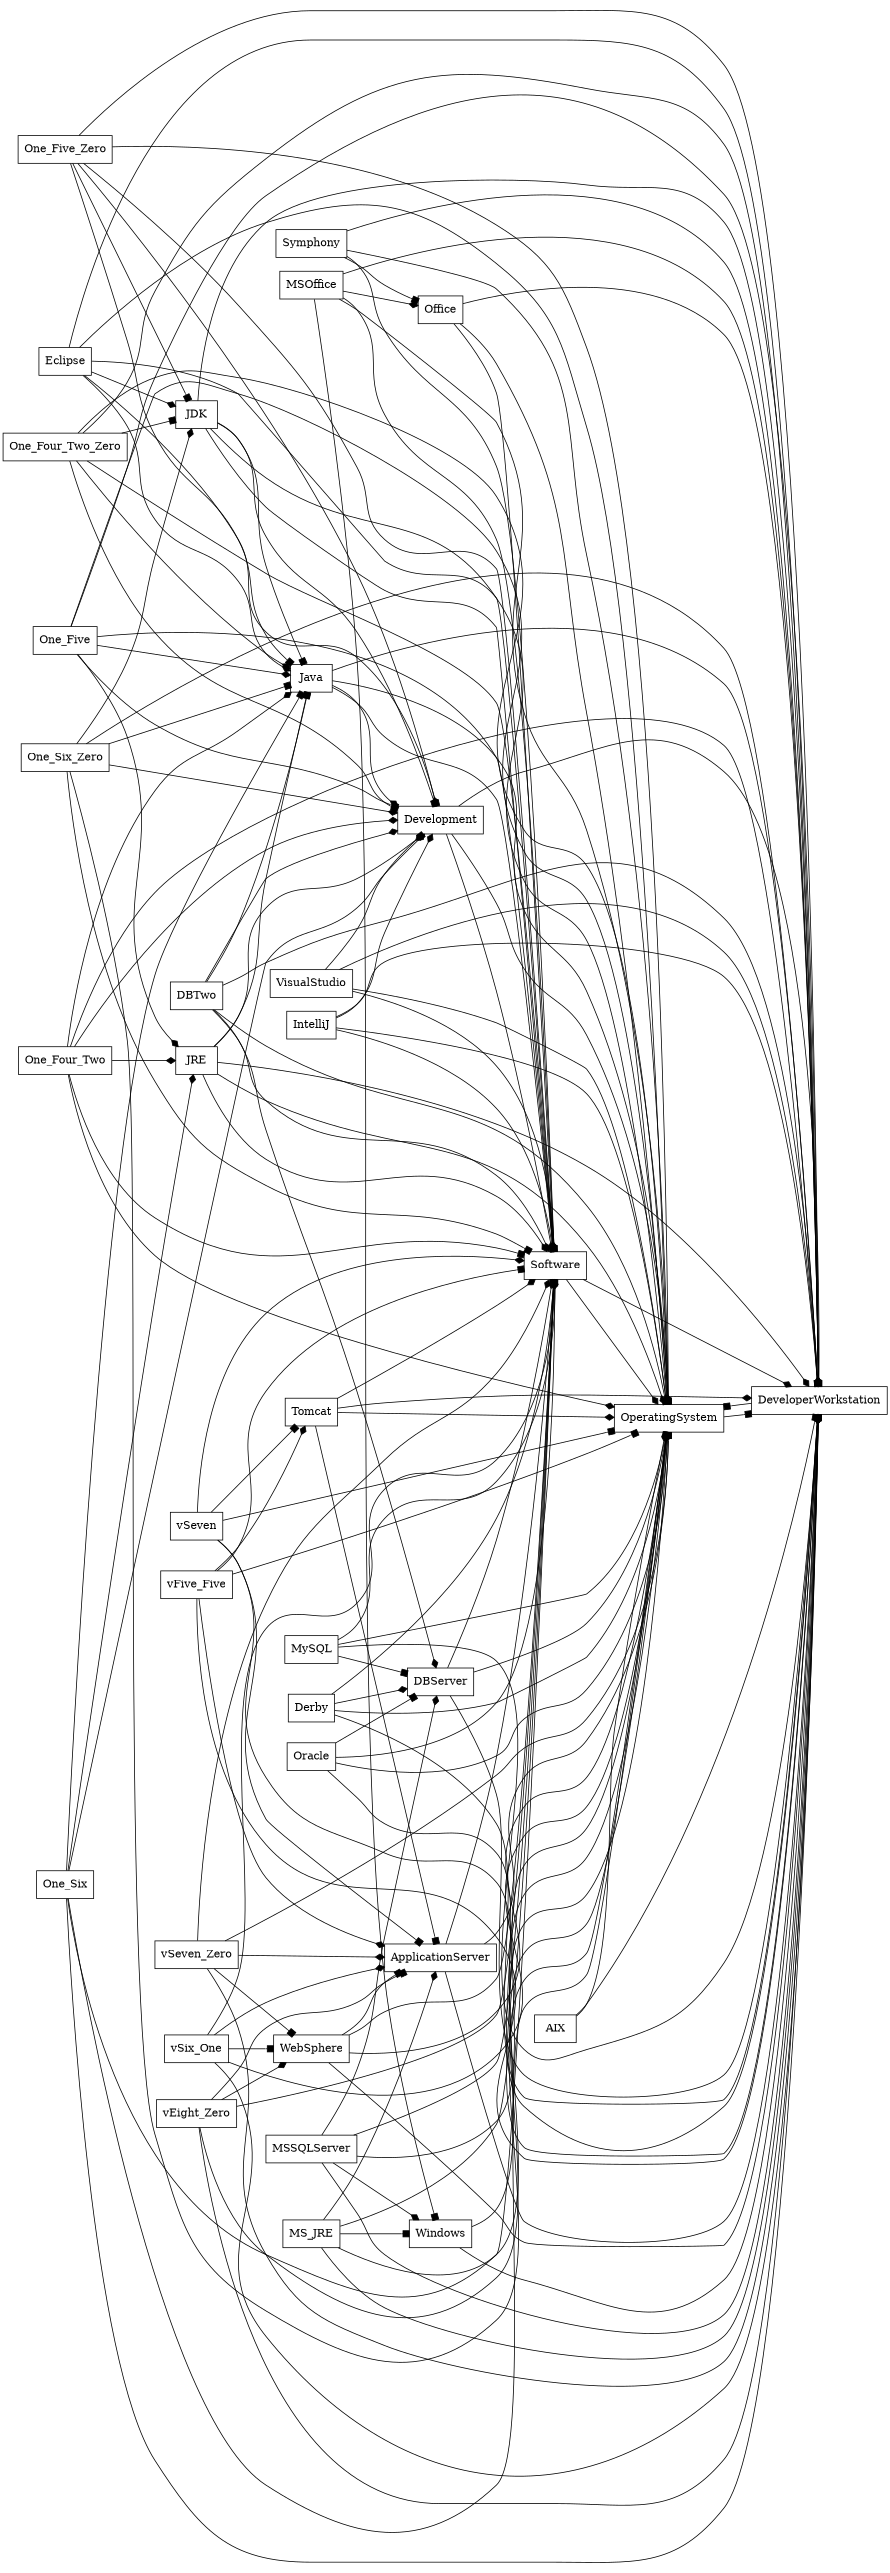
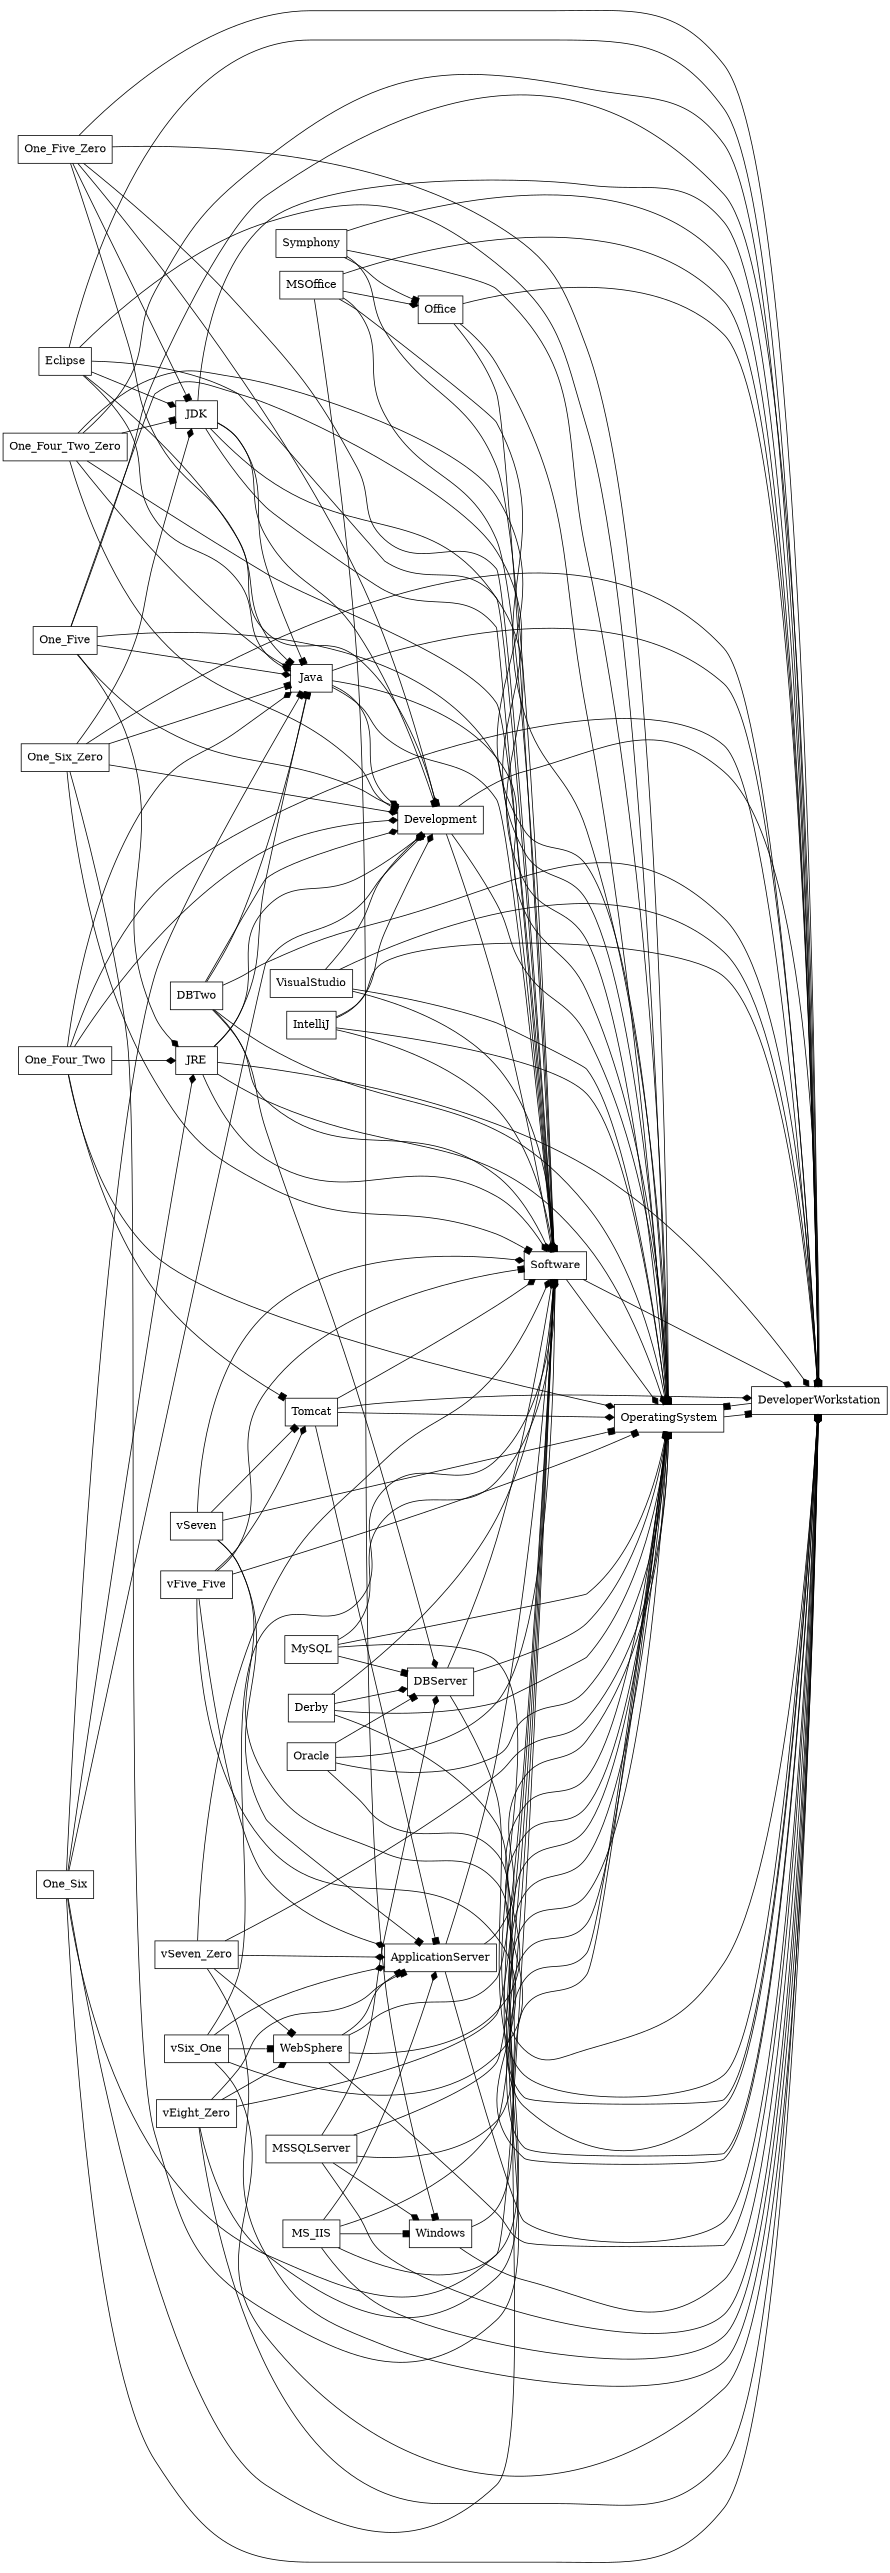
(248, 1254) -> (140, 1269)
(555, 2029) -> none
(311, 2234) -> (311, 2234)
